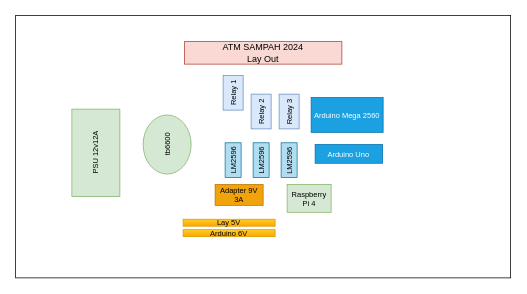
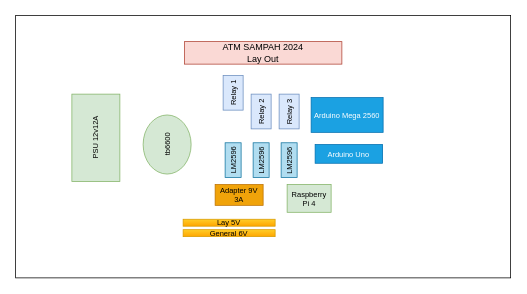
(96, 153) -> (96, 138)
(229, 233) -> (229, 233)
